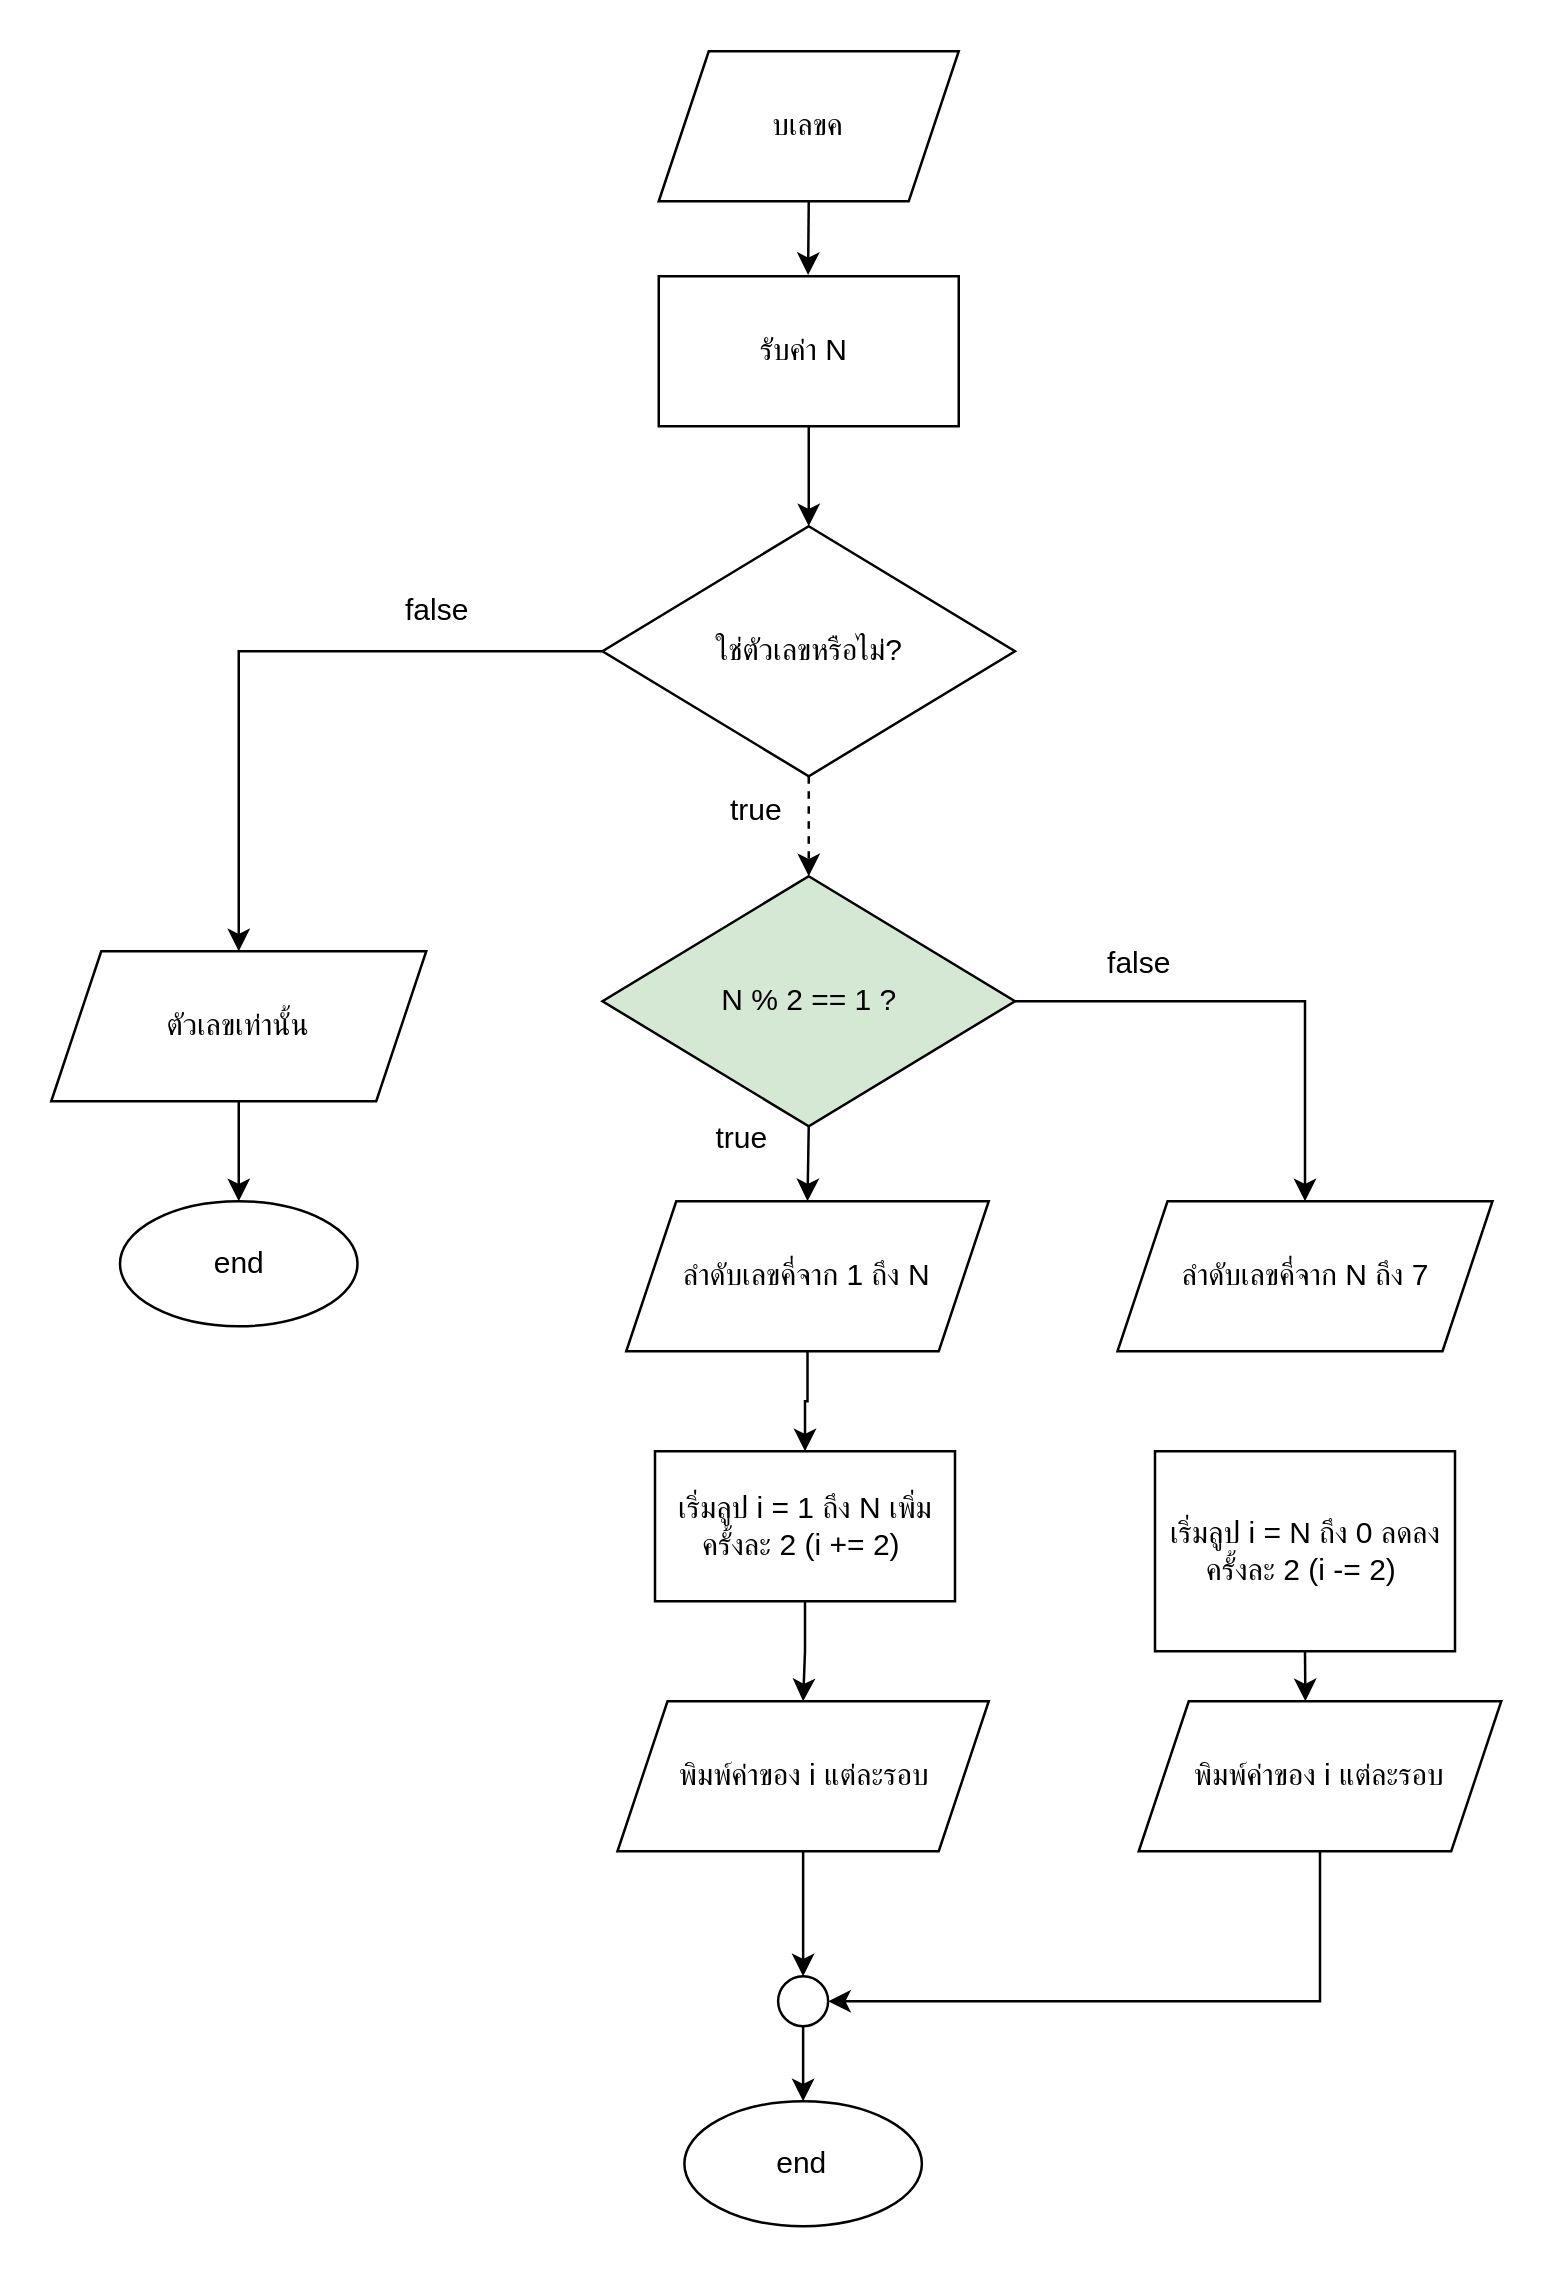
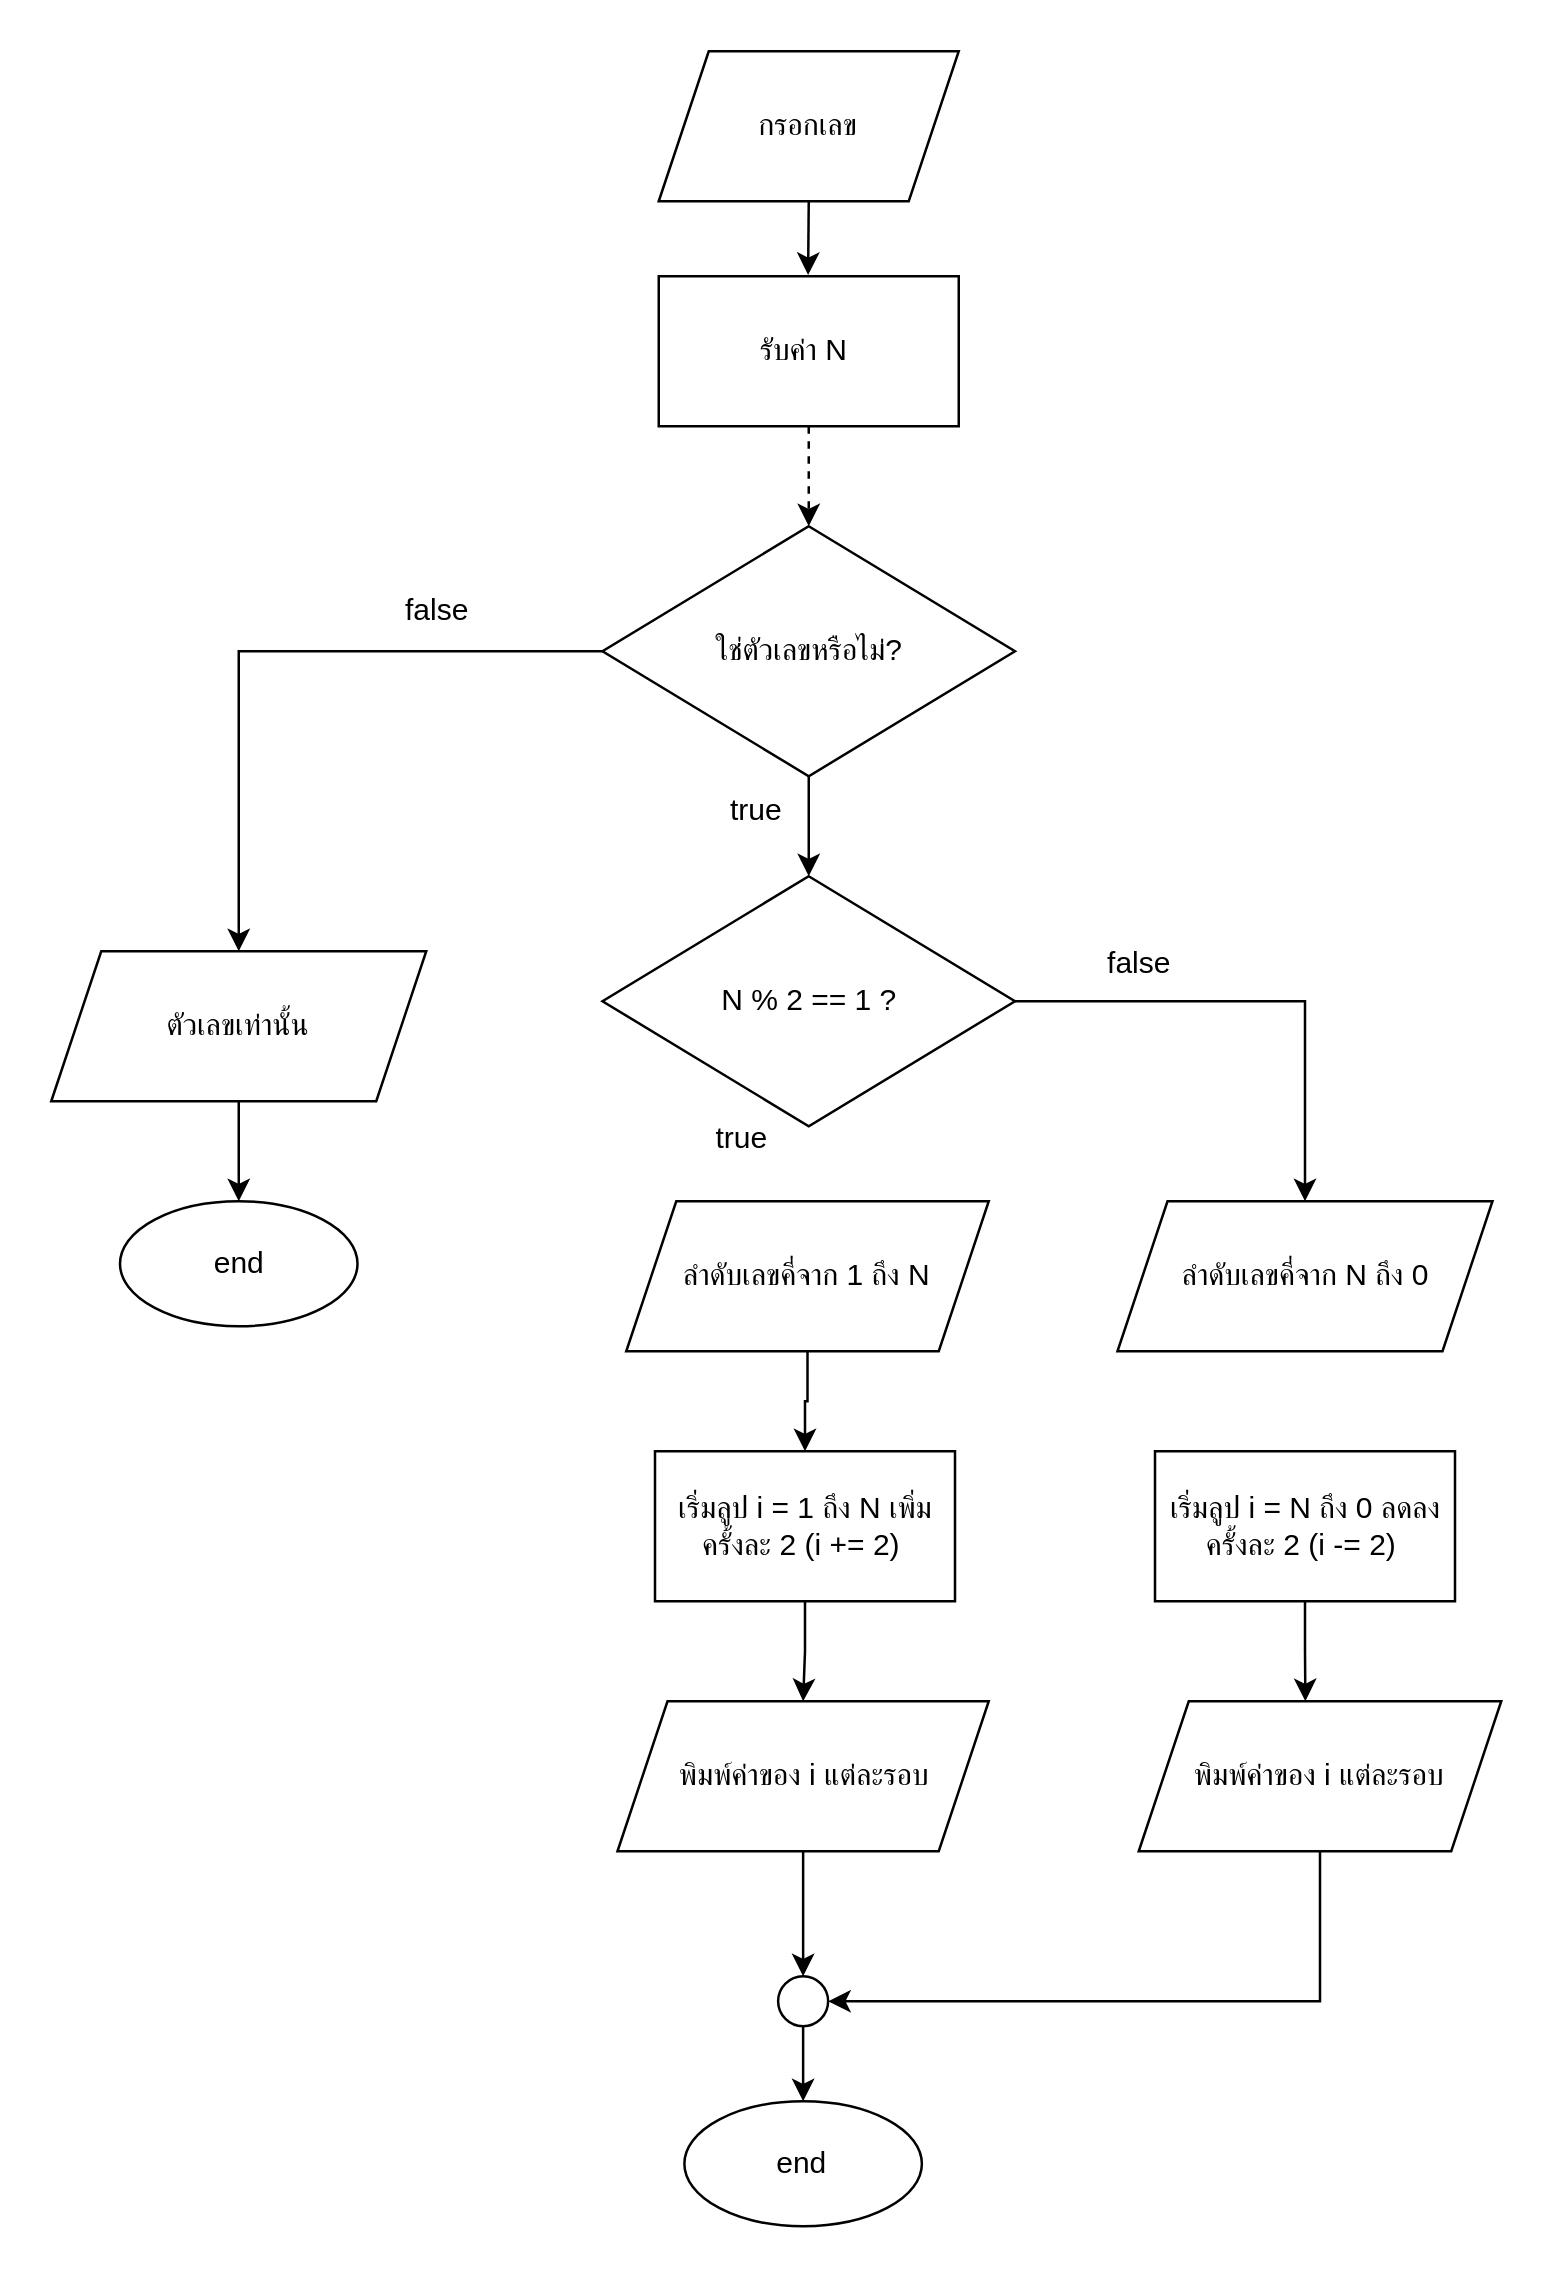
(809, 126) -> (809, 126)
(809, 467) -> (809, 467)
(809, 817) -> (809, 817)
(809, 1001) -> (809, 1001)
(808, 1155) -> none
(1306, 1276) -> (1306, 1276)
(1305, 1551) -> (1305, 1526)
